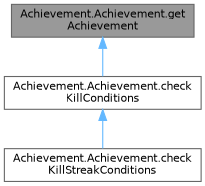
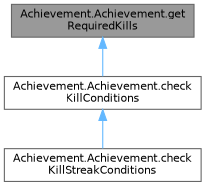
(103, 21) -> (103, 21)
